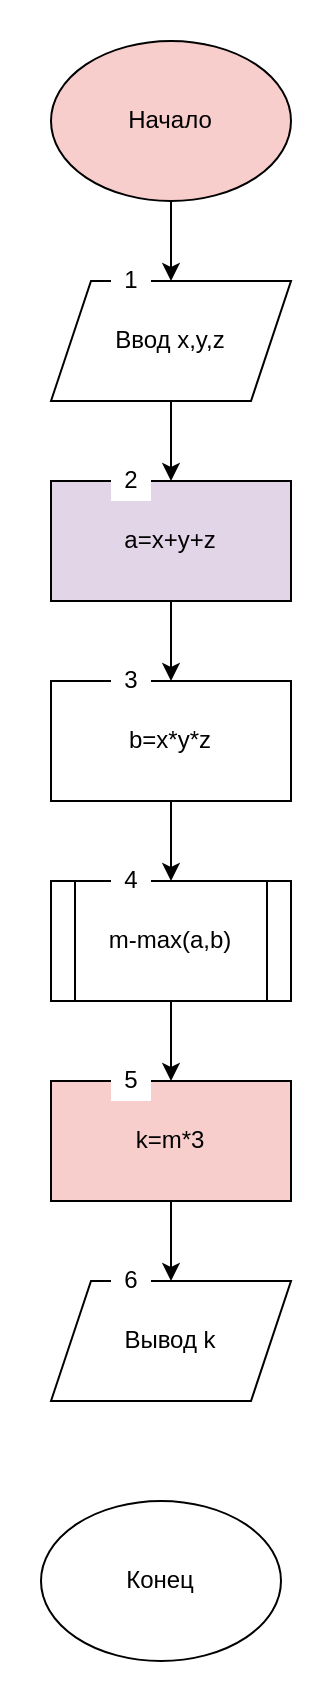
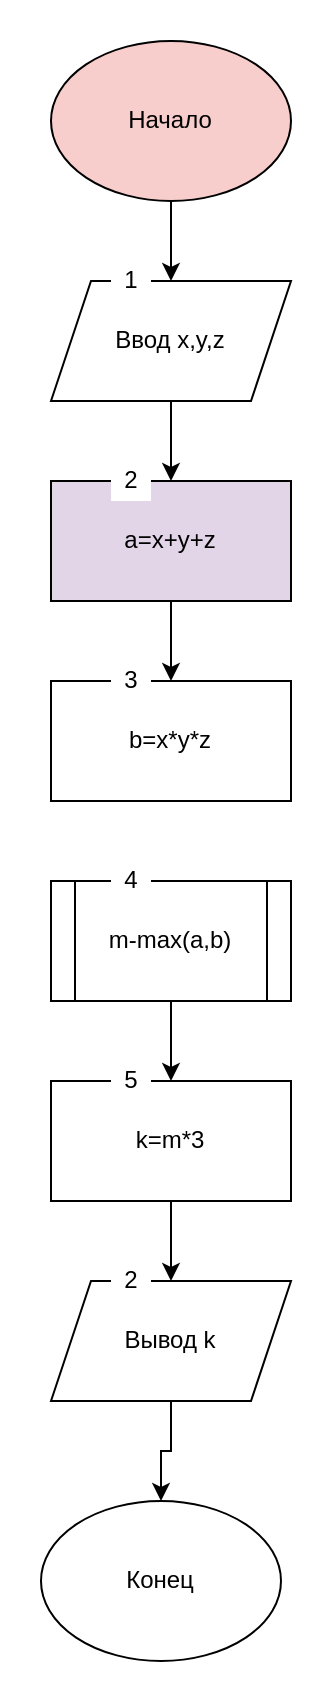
(171, 834) -> none
(171, 1141) -> (171, 1141)
(132, 1281) -> (132, 1281)
none -> (171, 1449)
